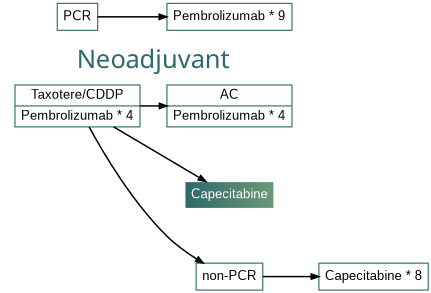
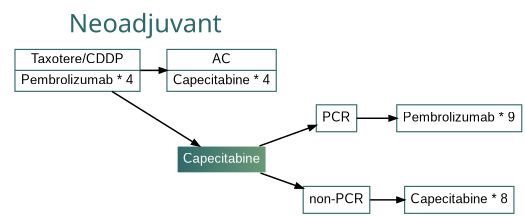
(229, 116) -> (222, 80)
none -> (284, 137)
(135, 200) -> (278, 179)
